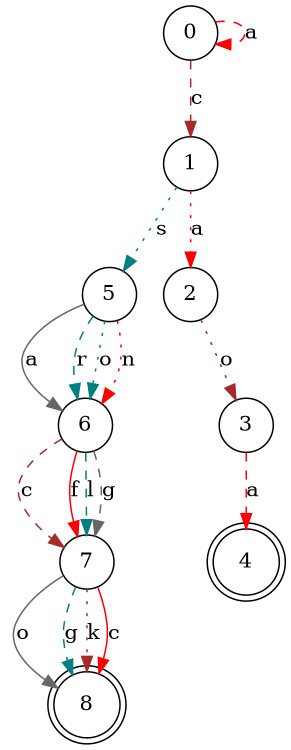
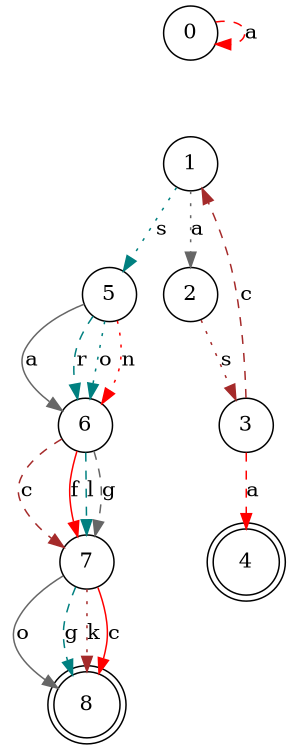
(191, 91) -> (237, 298)
(191, 222) -> (191, 222)
(227, 360) -> (227, 360)
